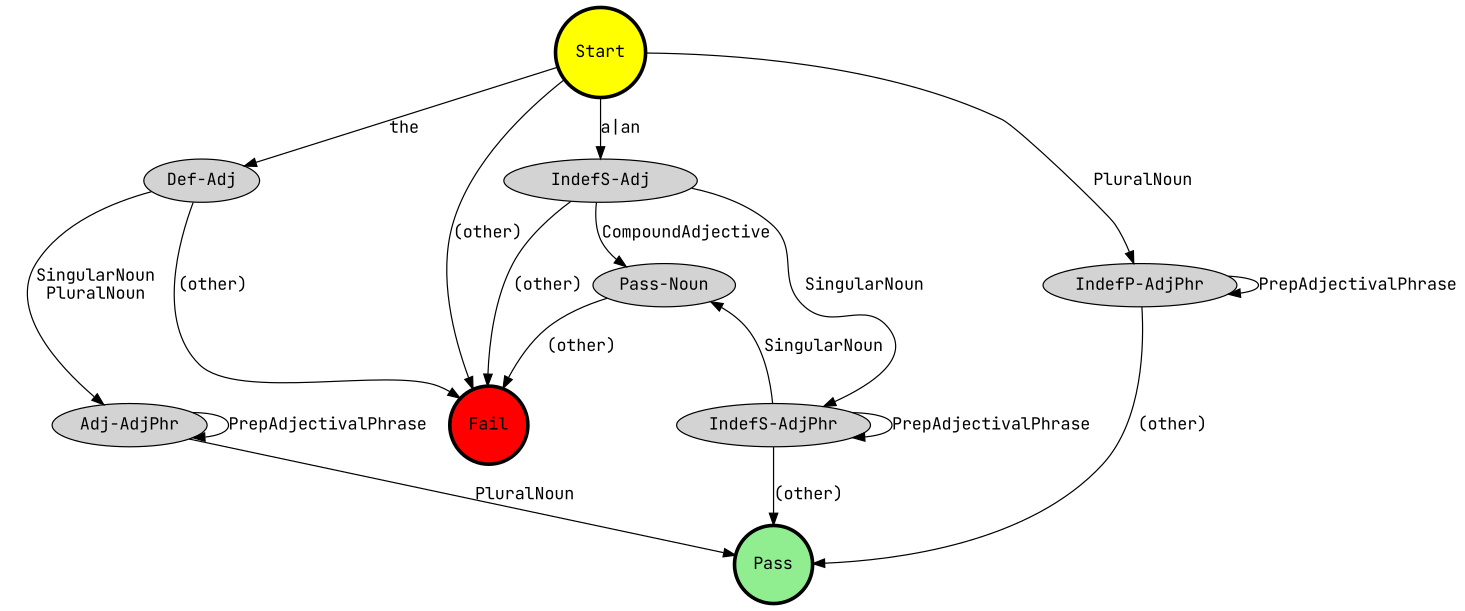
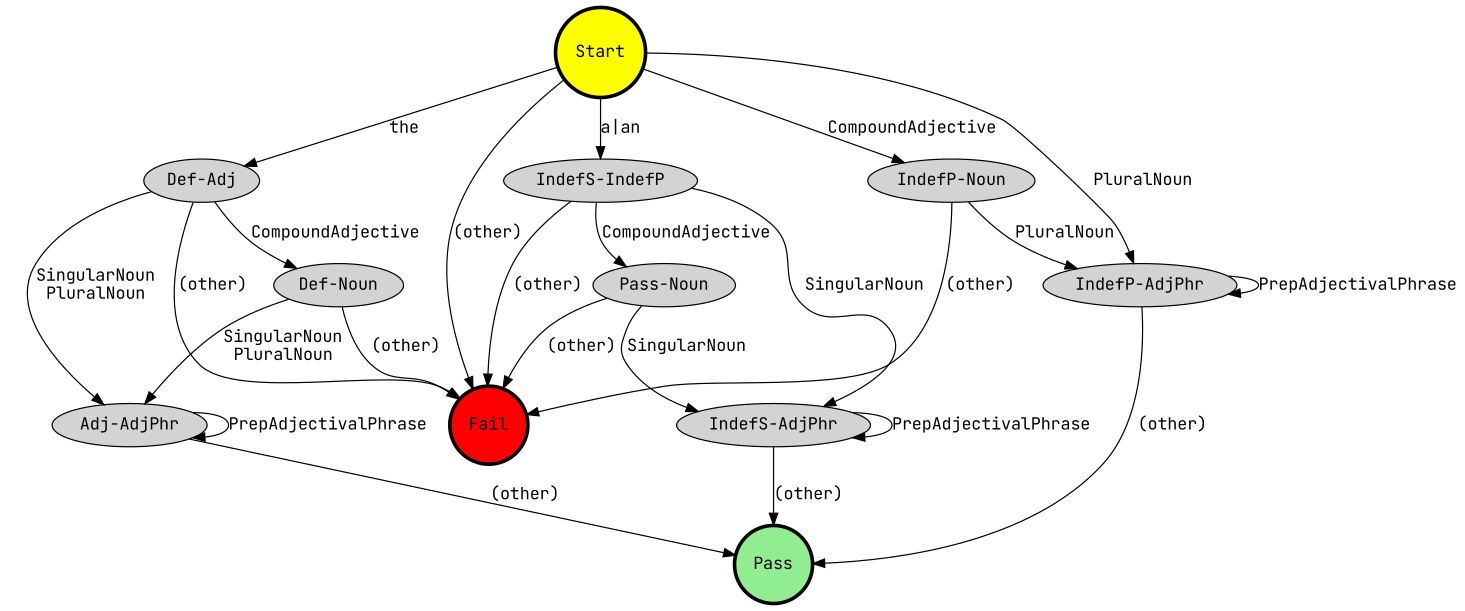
(601, 181) -> (601, 181)
none -> (951, 181)
none -> (339, 285)
(759, 349) -> (630, 368)
(525, 495) -> (525, 495)
